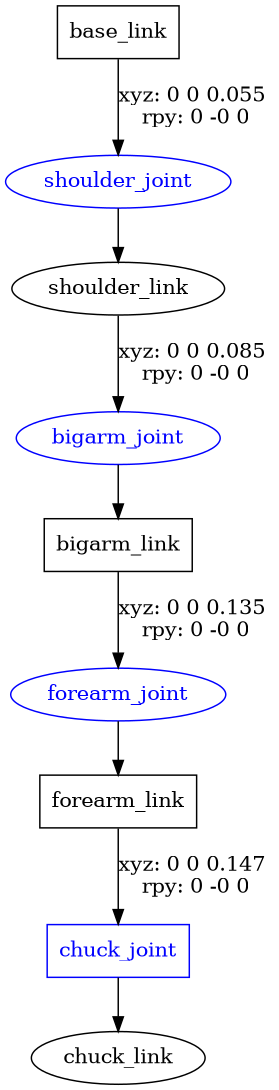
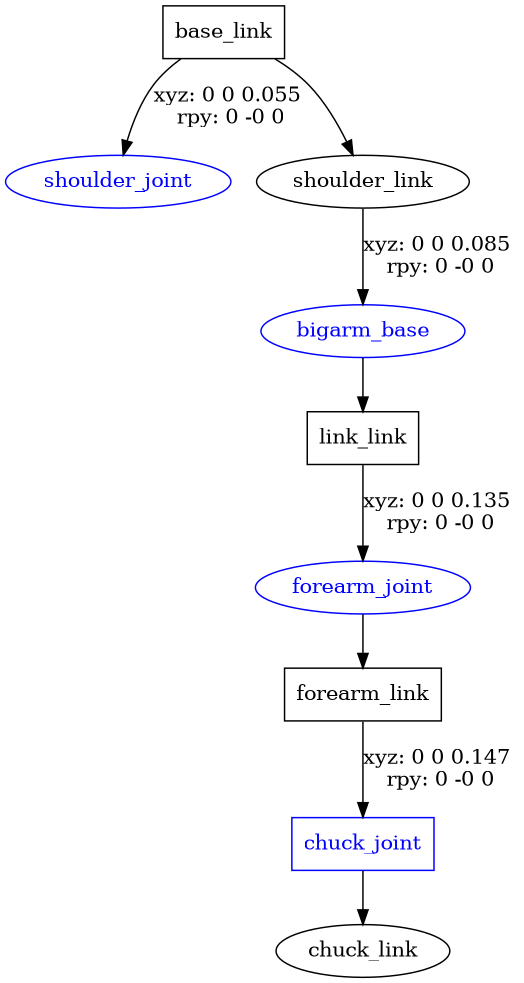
(118, 228) -> (317, 95)
(118, 438) -> (363, 331)
(118, 545) -> (363, 438)
